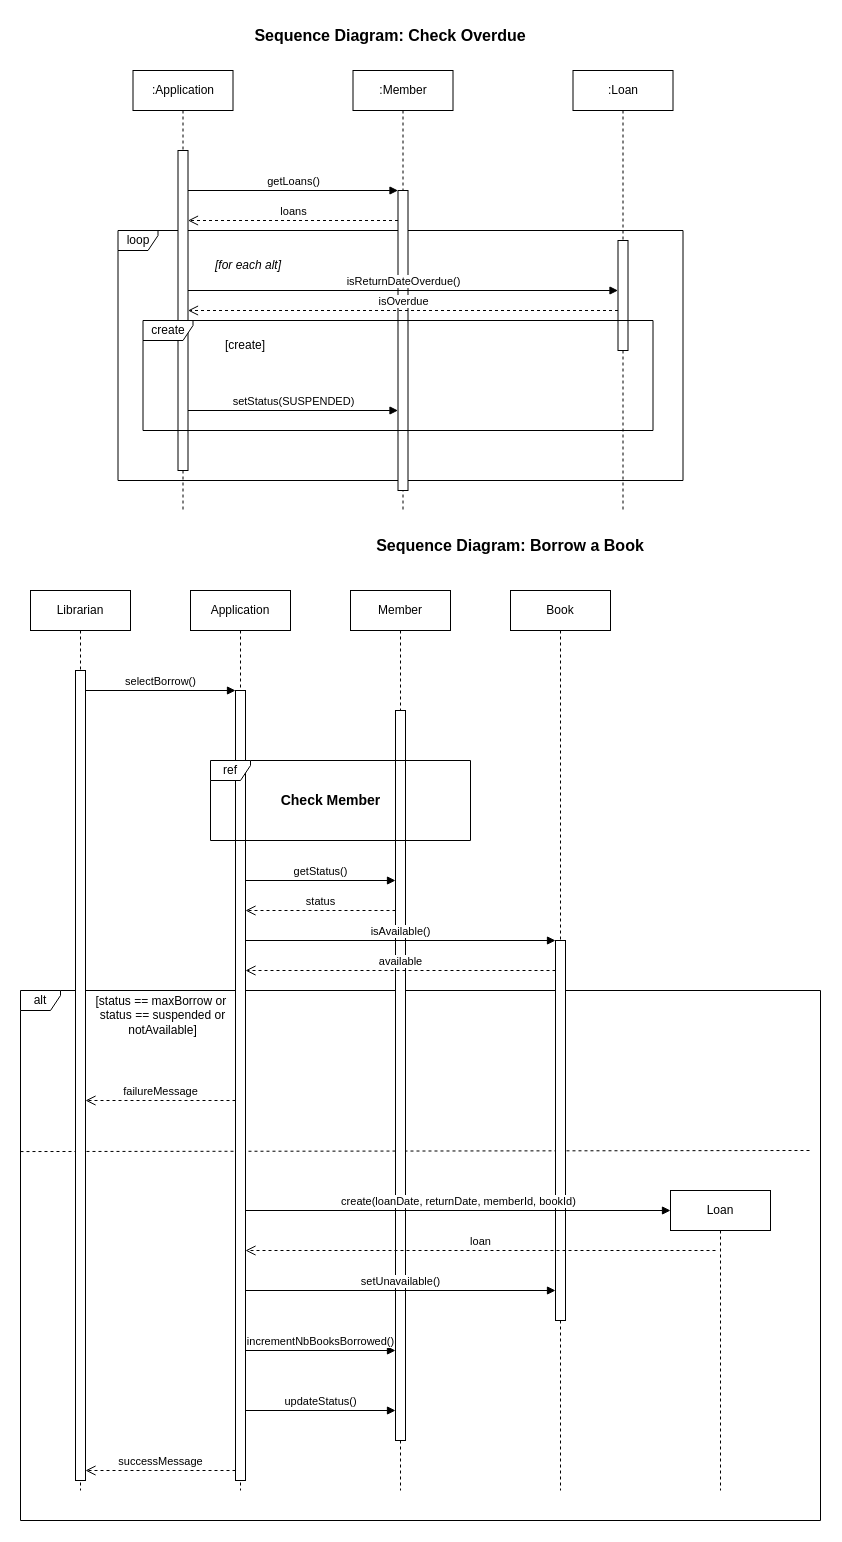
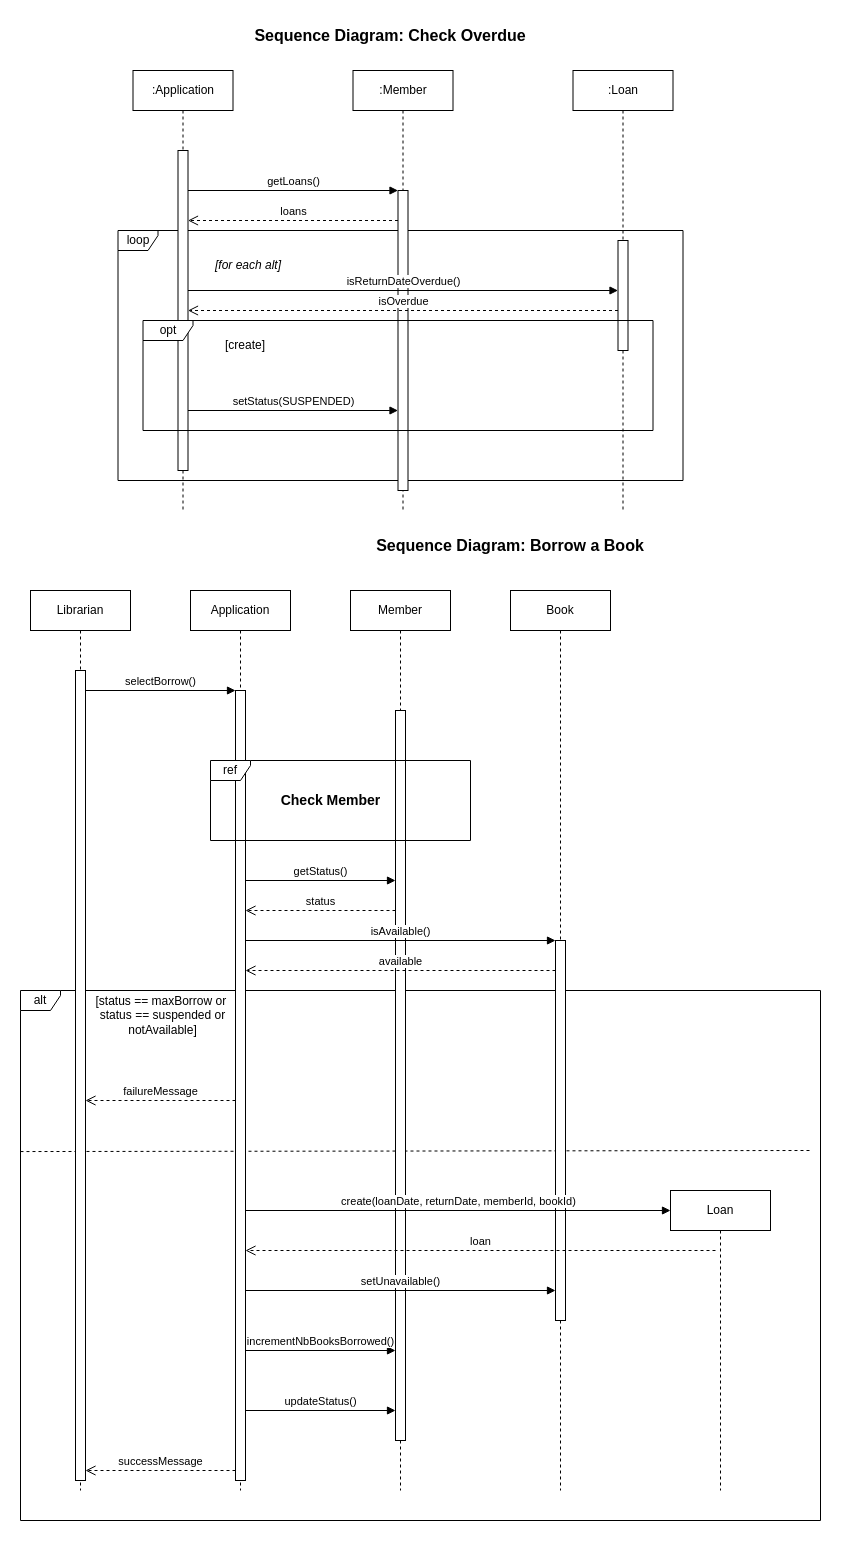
(169, 331) -> (169, 331)
